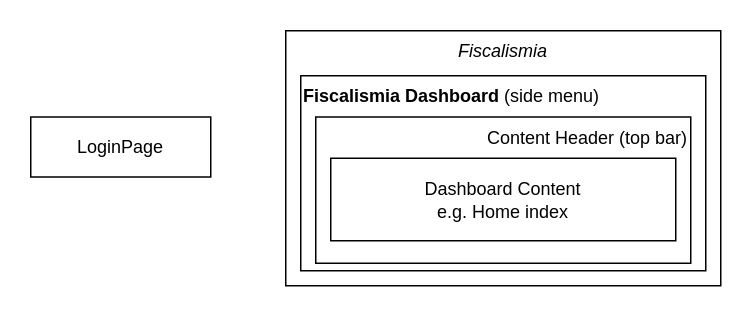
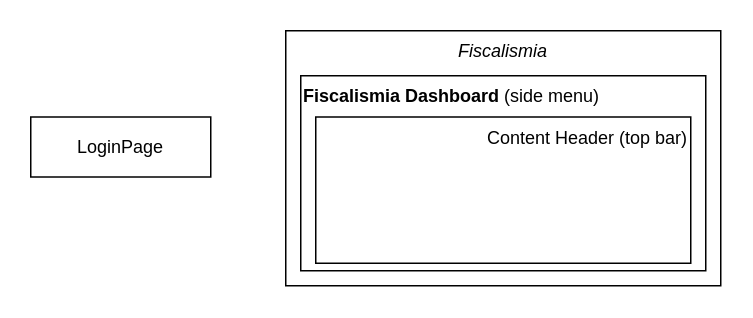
(503, 200) -> none
